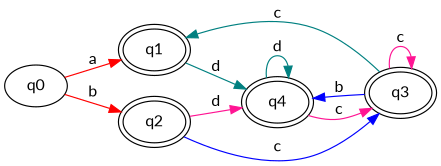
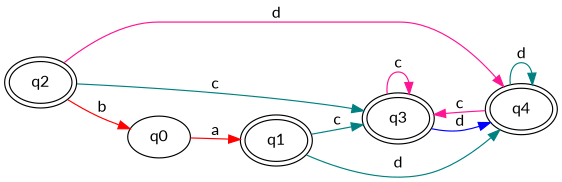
(295, 24) -> (331, 131)
(339, 88) -> (460, 121)
(87, 101) -> (93, 114)
(280, 161) -> (215, 93)
